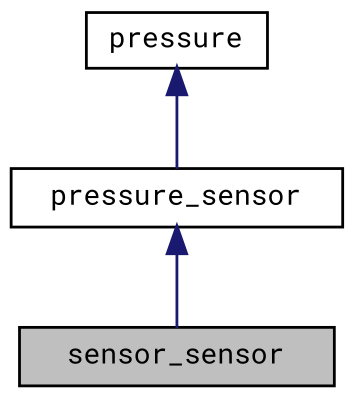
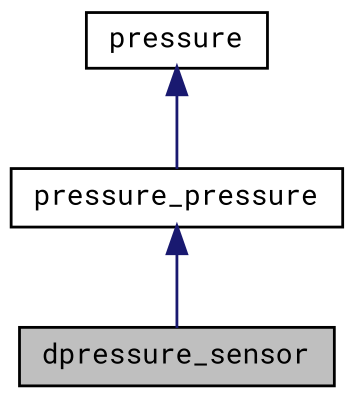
(177, 198) -> (177, 198)
(177, 357) -> (177, 357)
